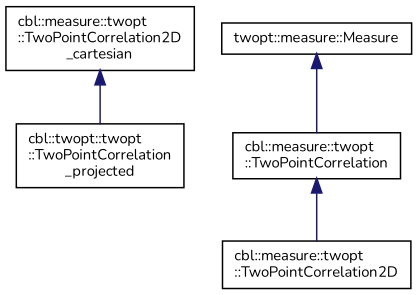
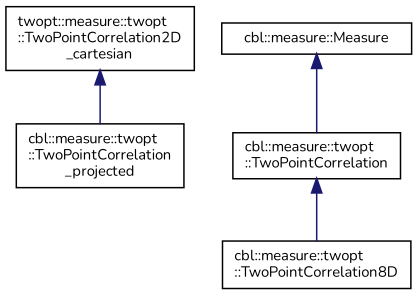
(100, 39) -> (100, 39)
(317, 39) -> (317, 39)
(100, 156) -> (100, 156)
(317, 265) -> (317, 265)
